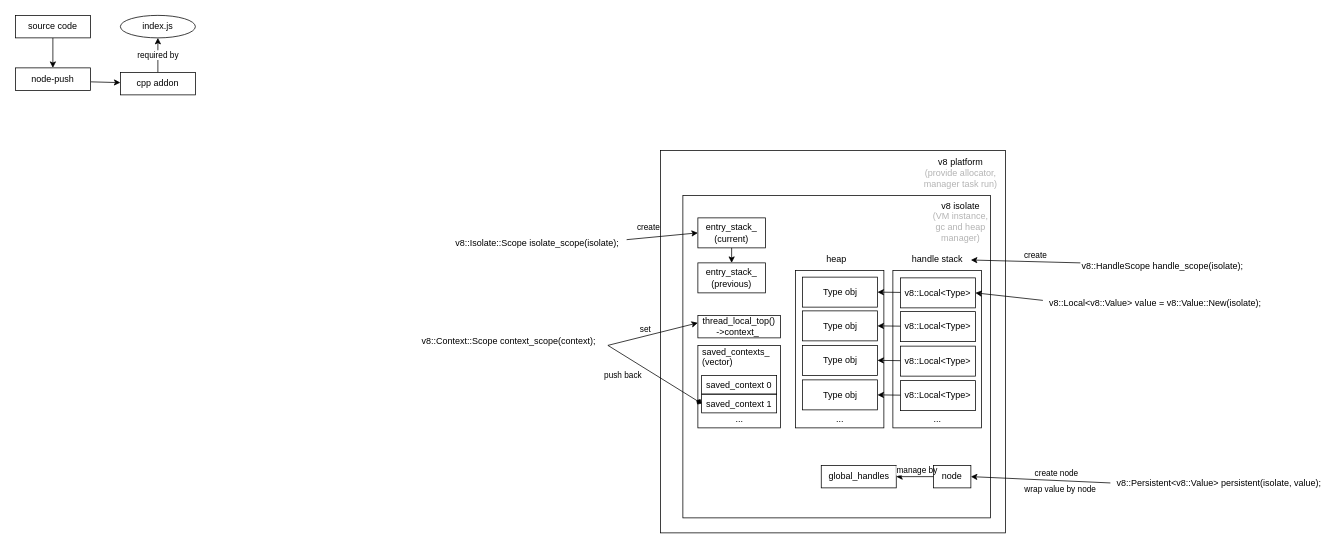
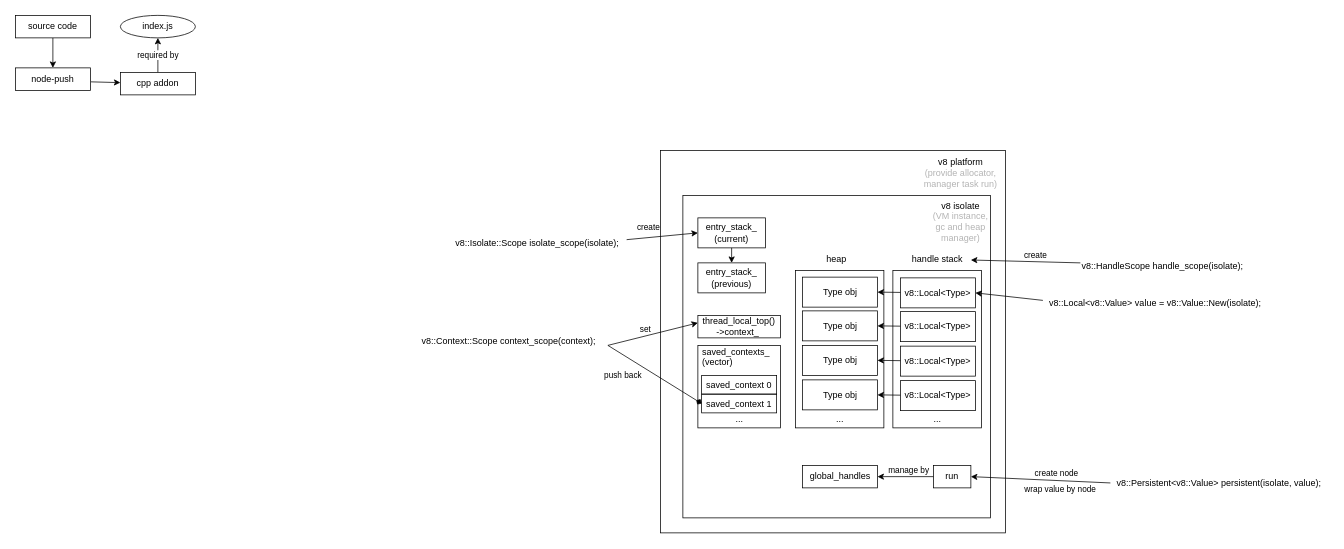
(859, 477) -> (840, 477)
(952, 477) -> (952, 477)
